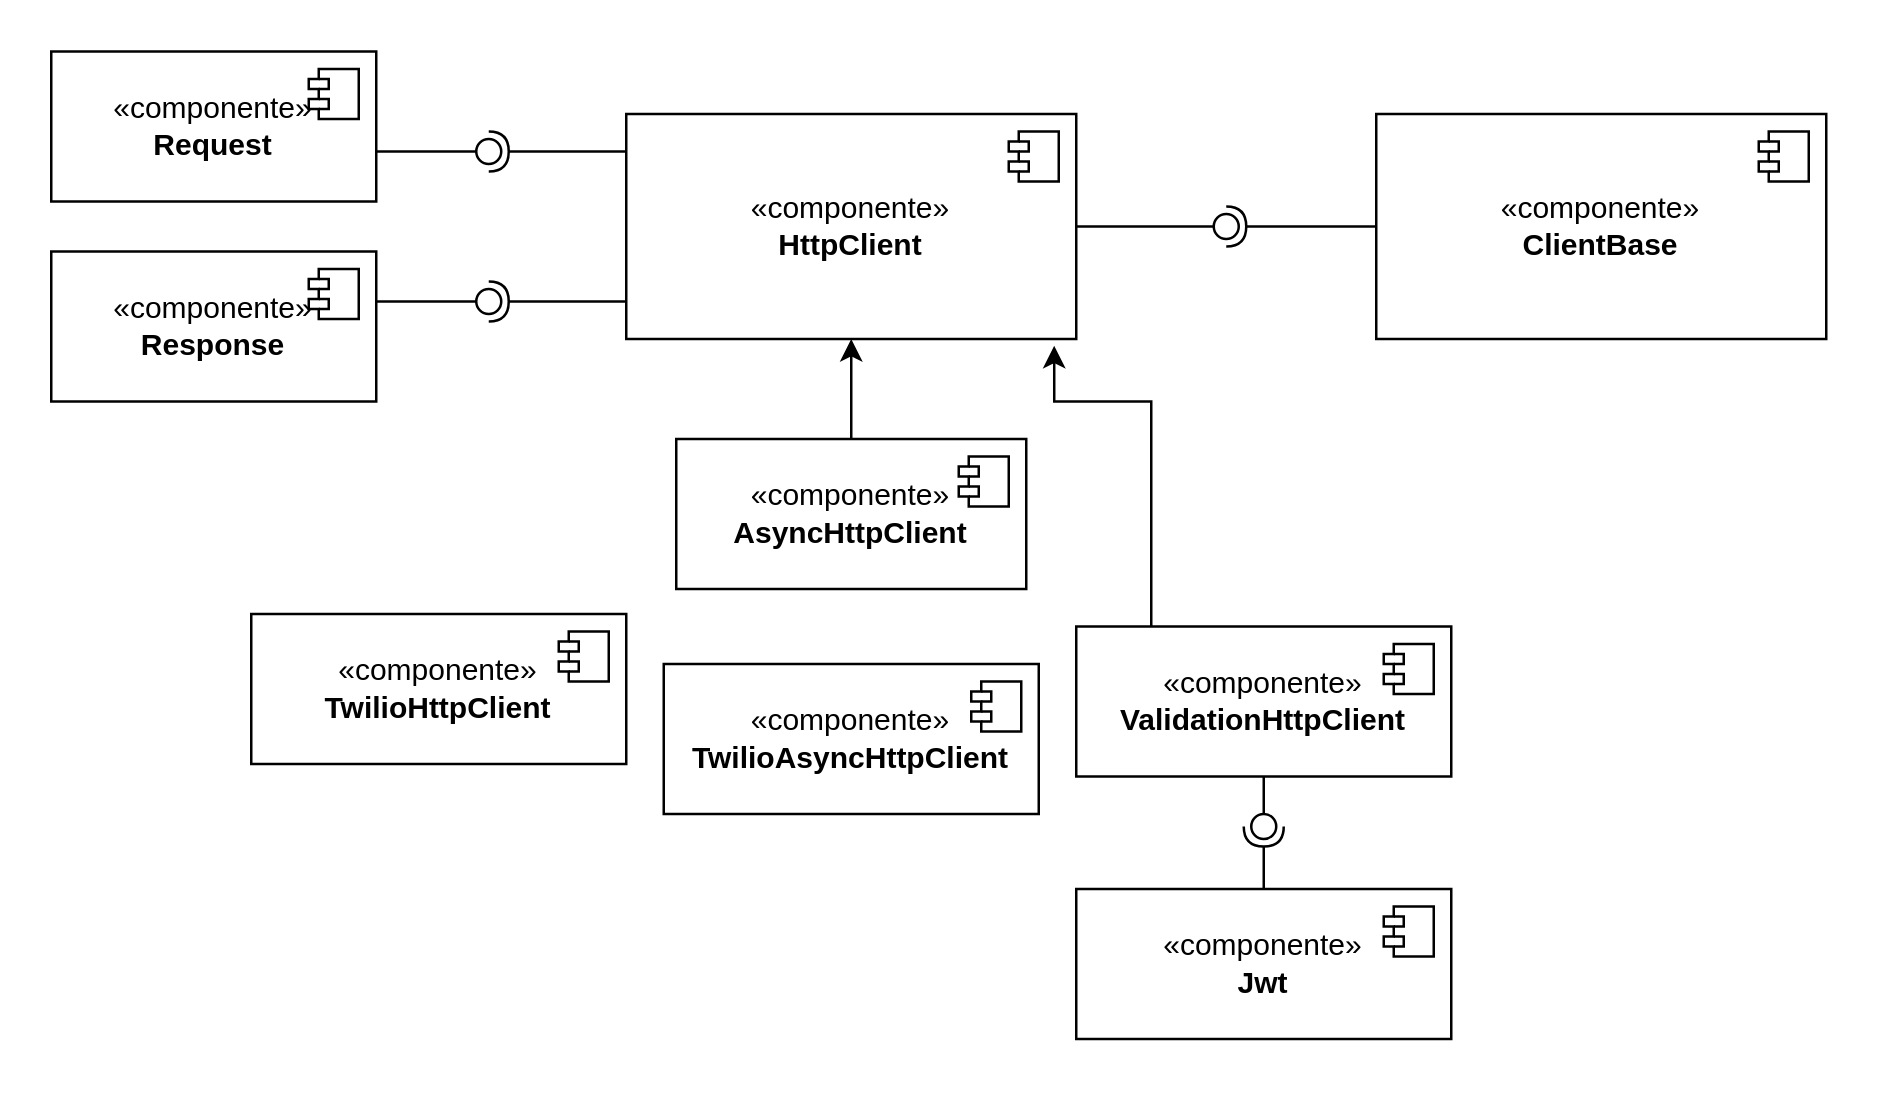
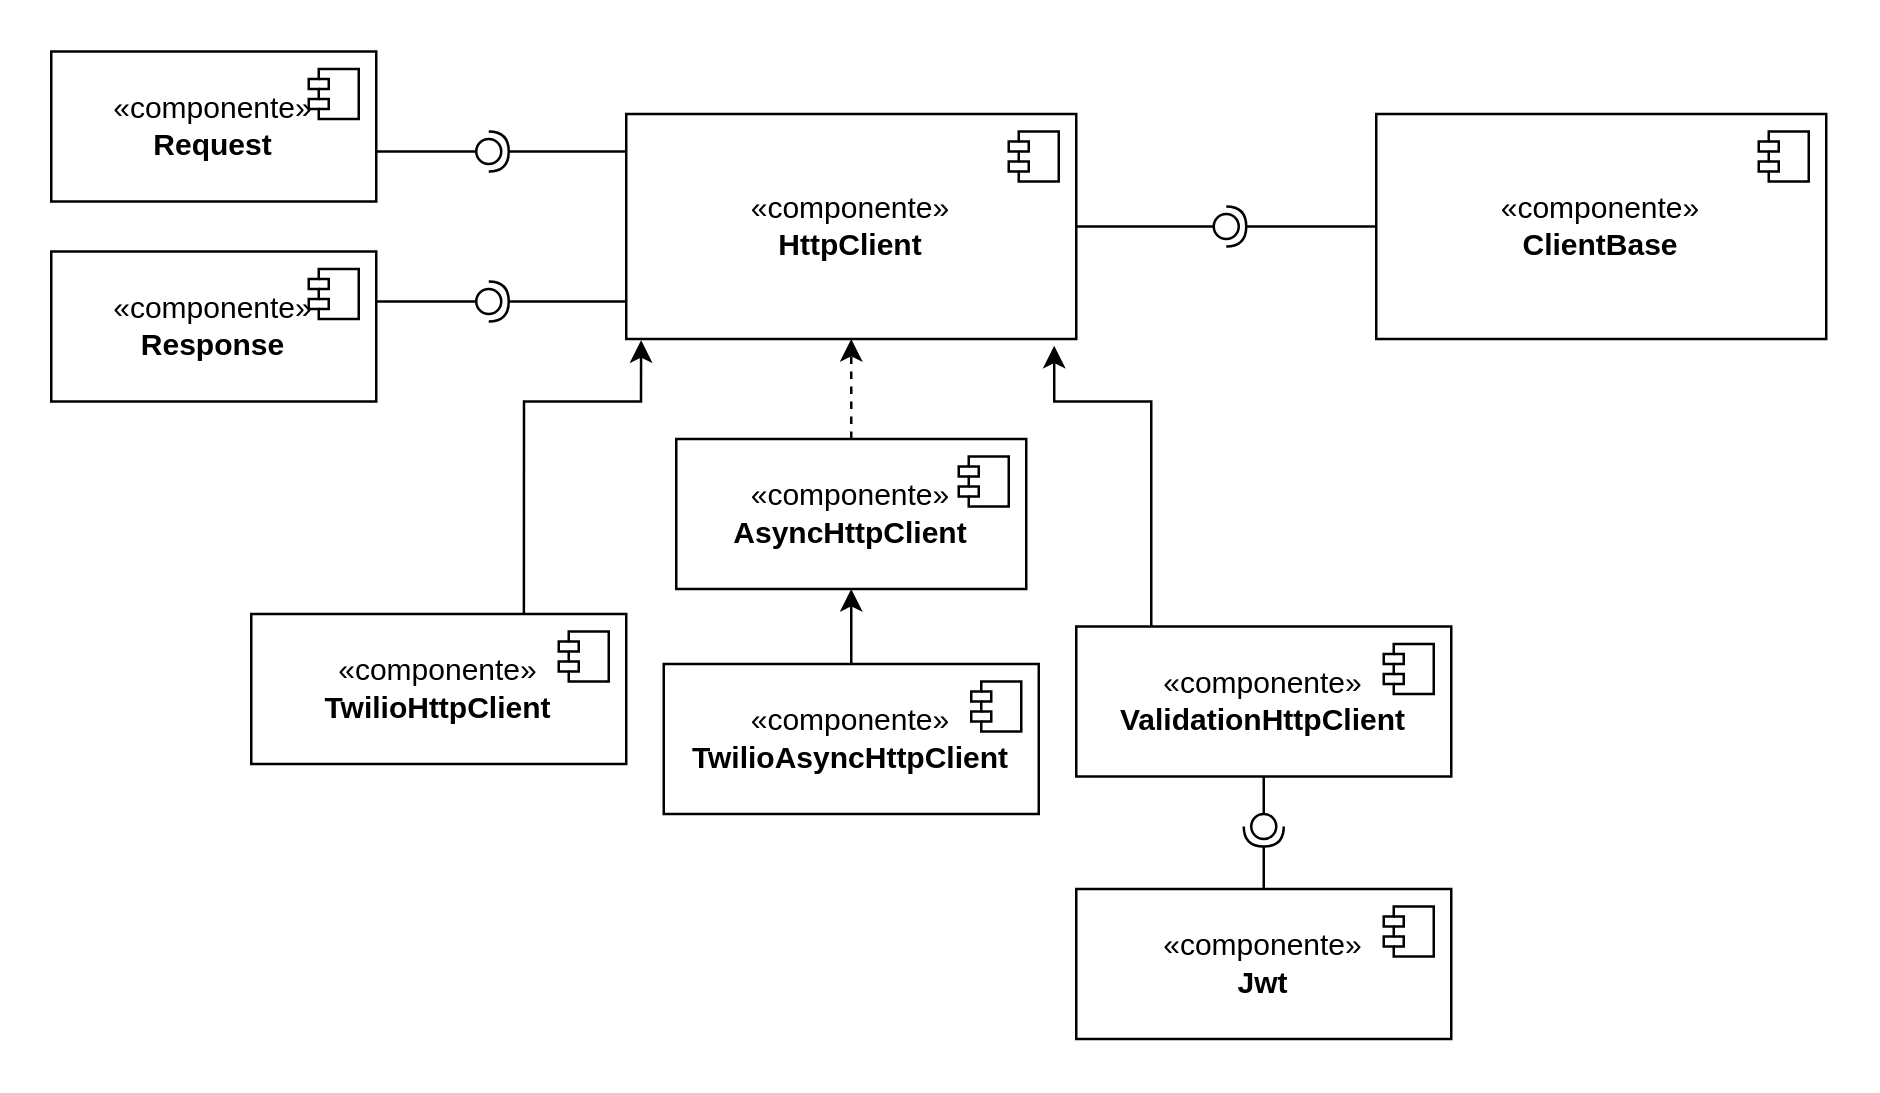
(851, 397) -> (851, 397)
none -> (524, 426)
none -> (851, 635)
